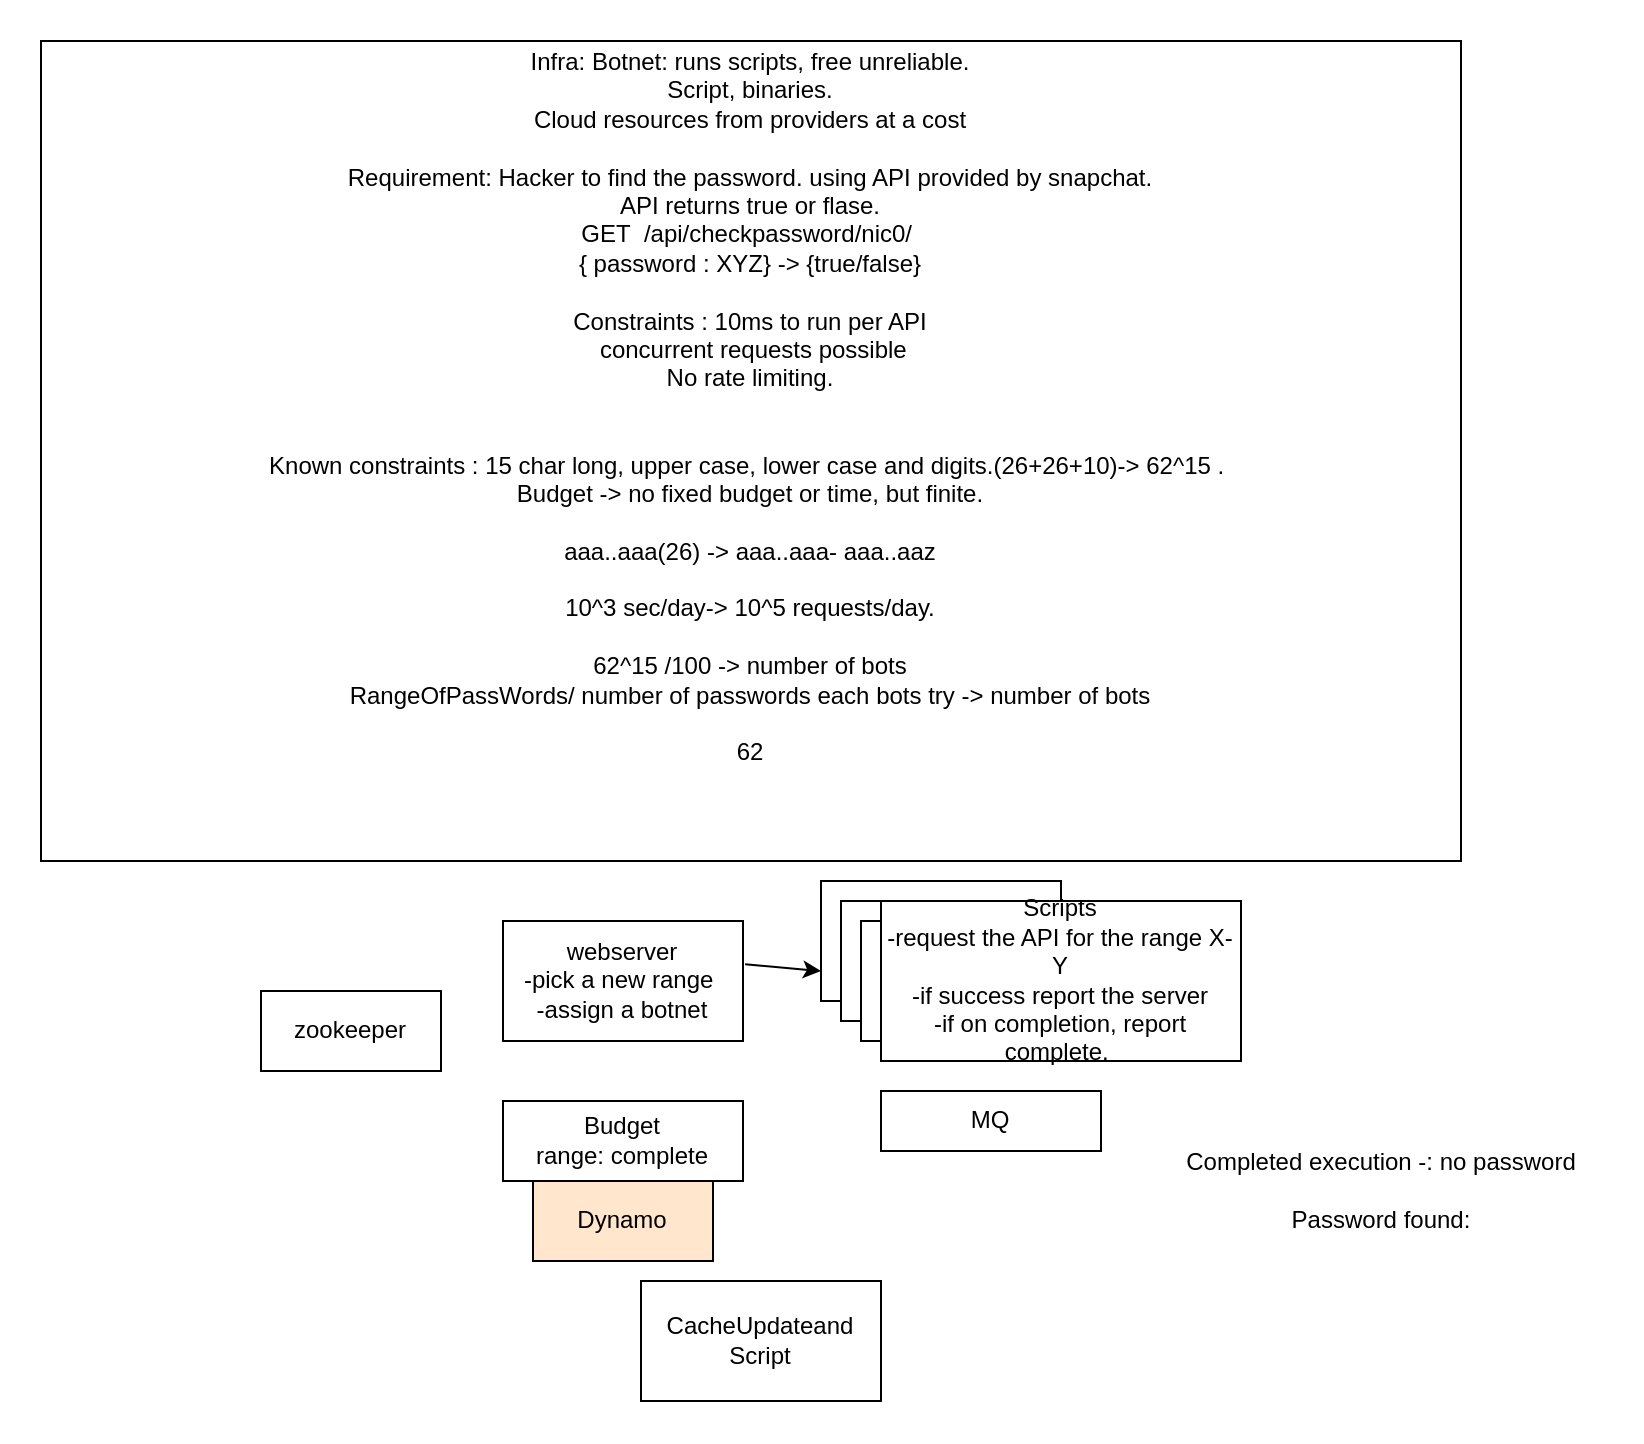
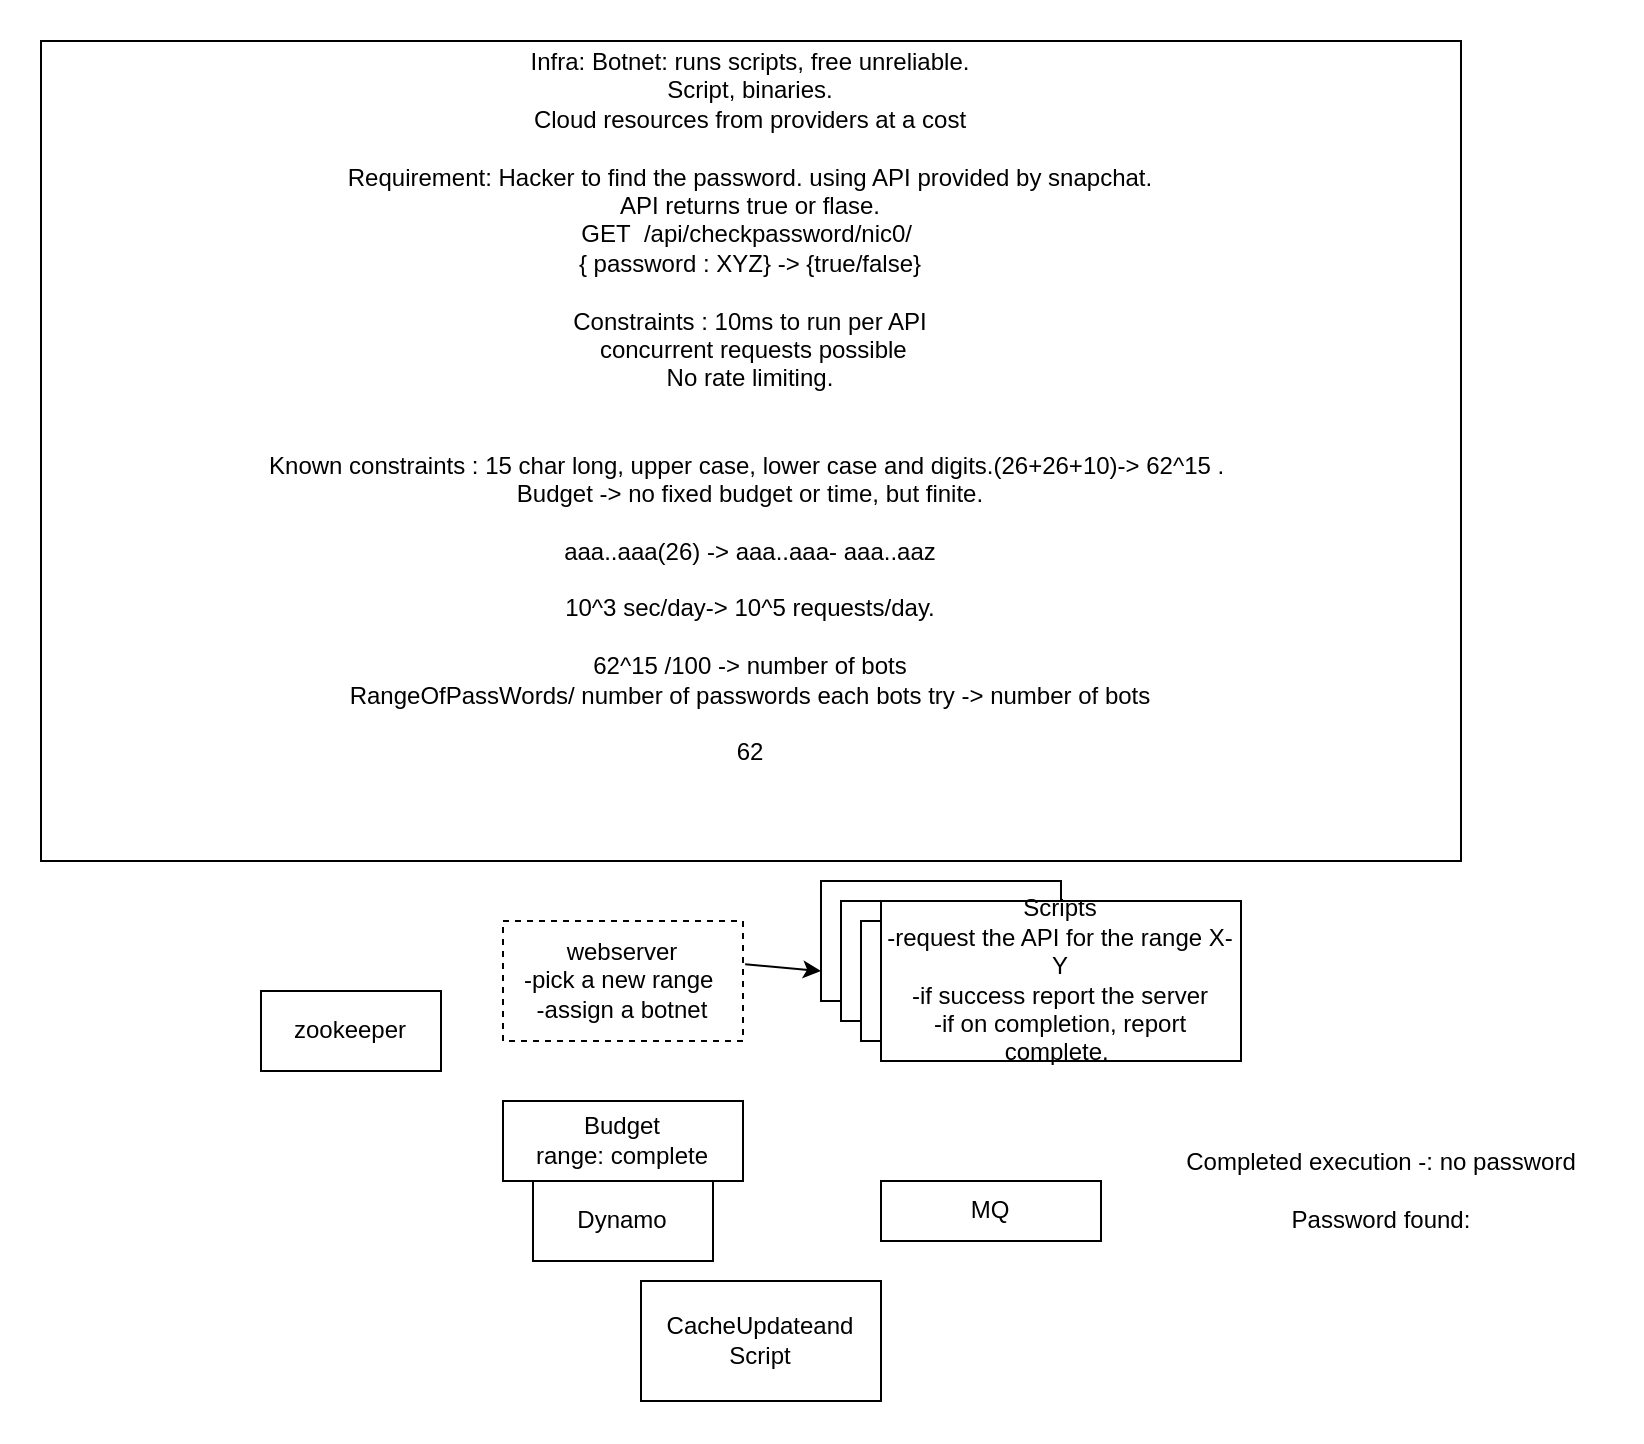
(623, 981) -> (623, 981)
(991, 1121) -> (991, 1211)
(623, 1221) -> (623, 1221)
